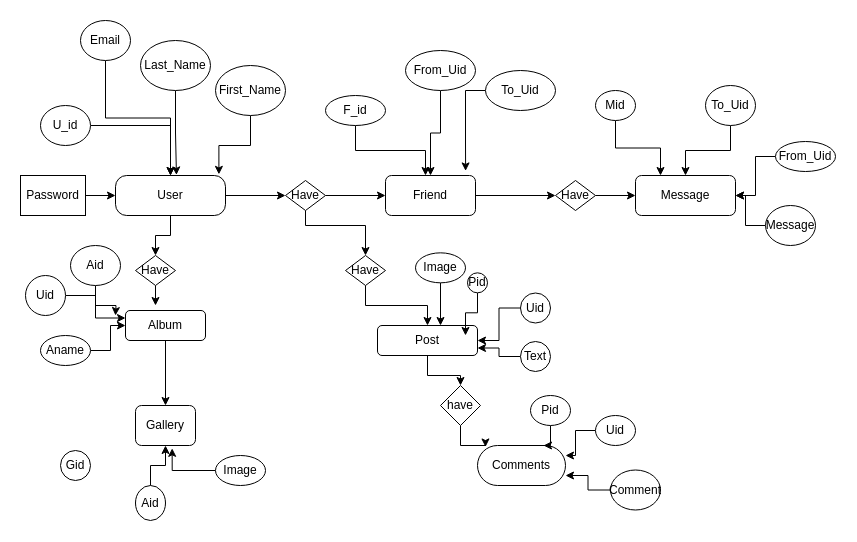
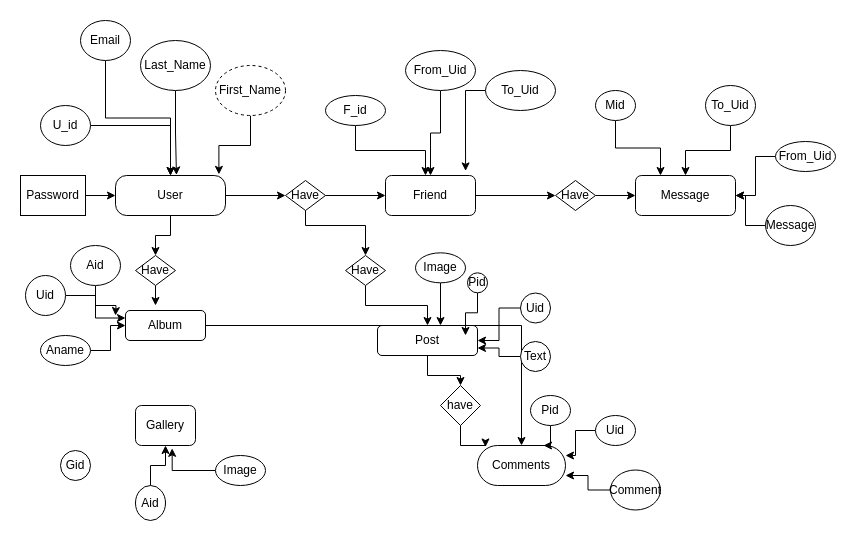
(251, 91) -> (251, 91)
(166, 370) -> (293, 326)
